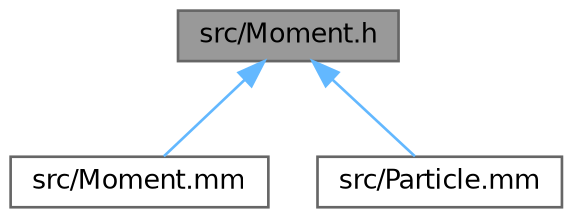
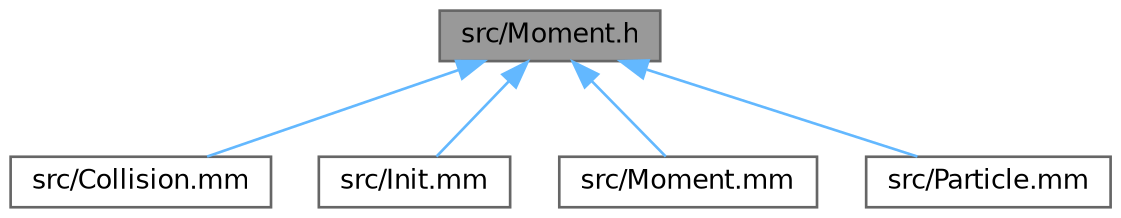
none -> (141, 182)
none -> (414, 182)
